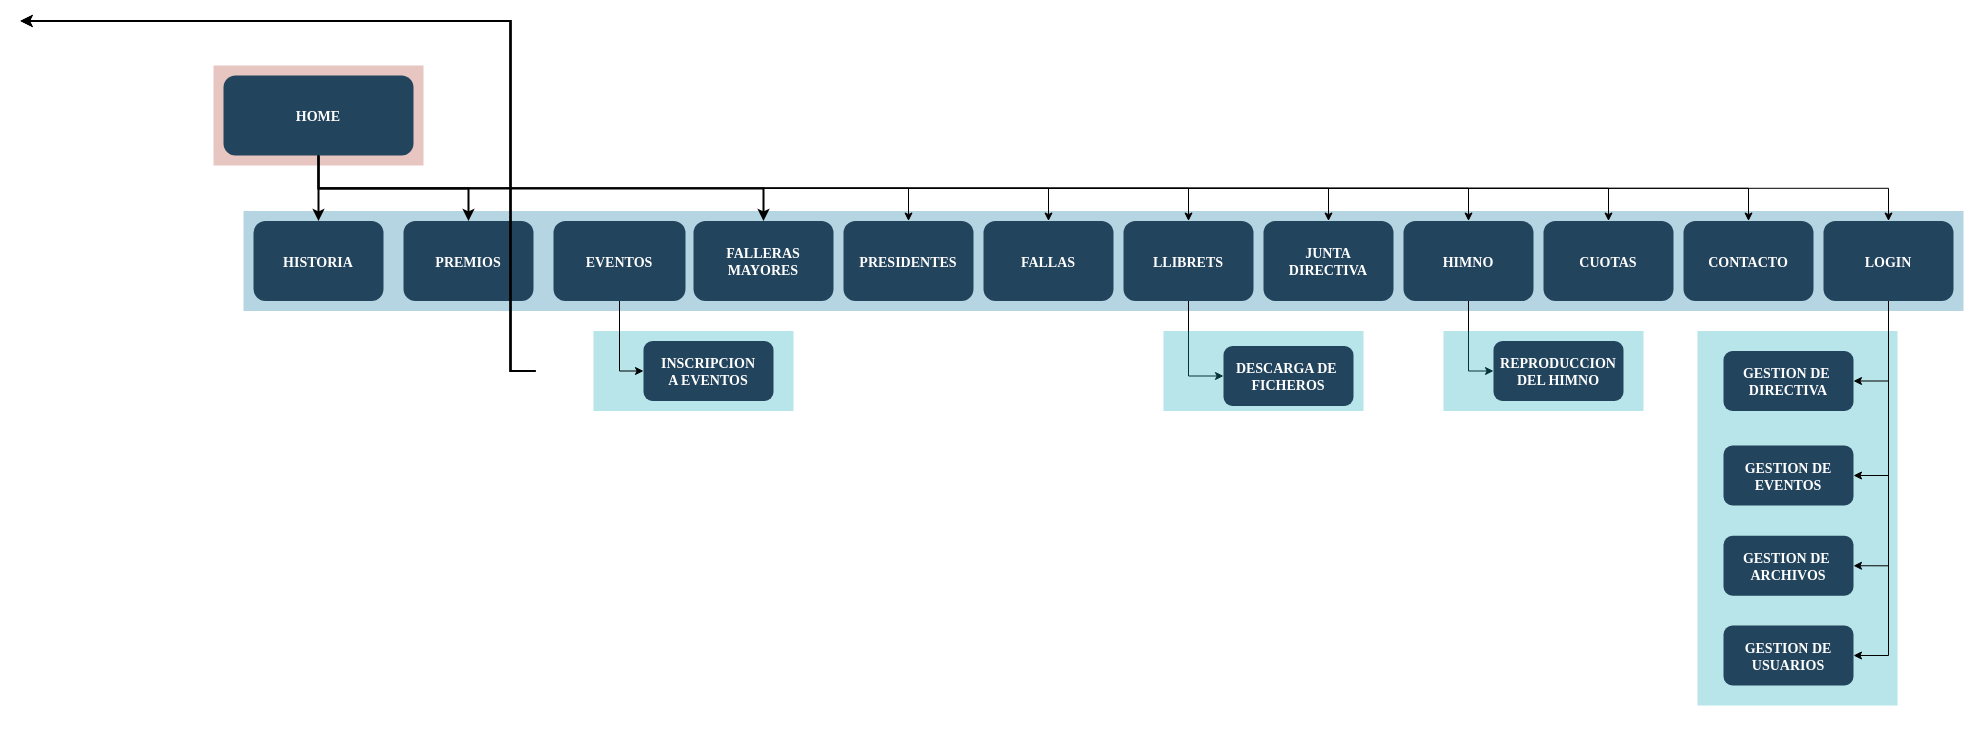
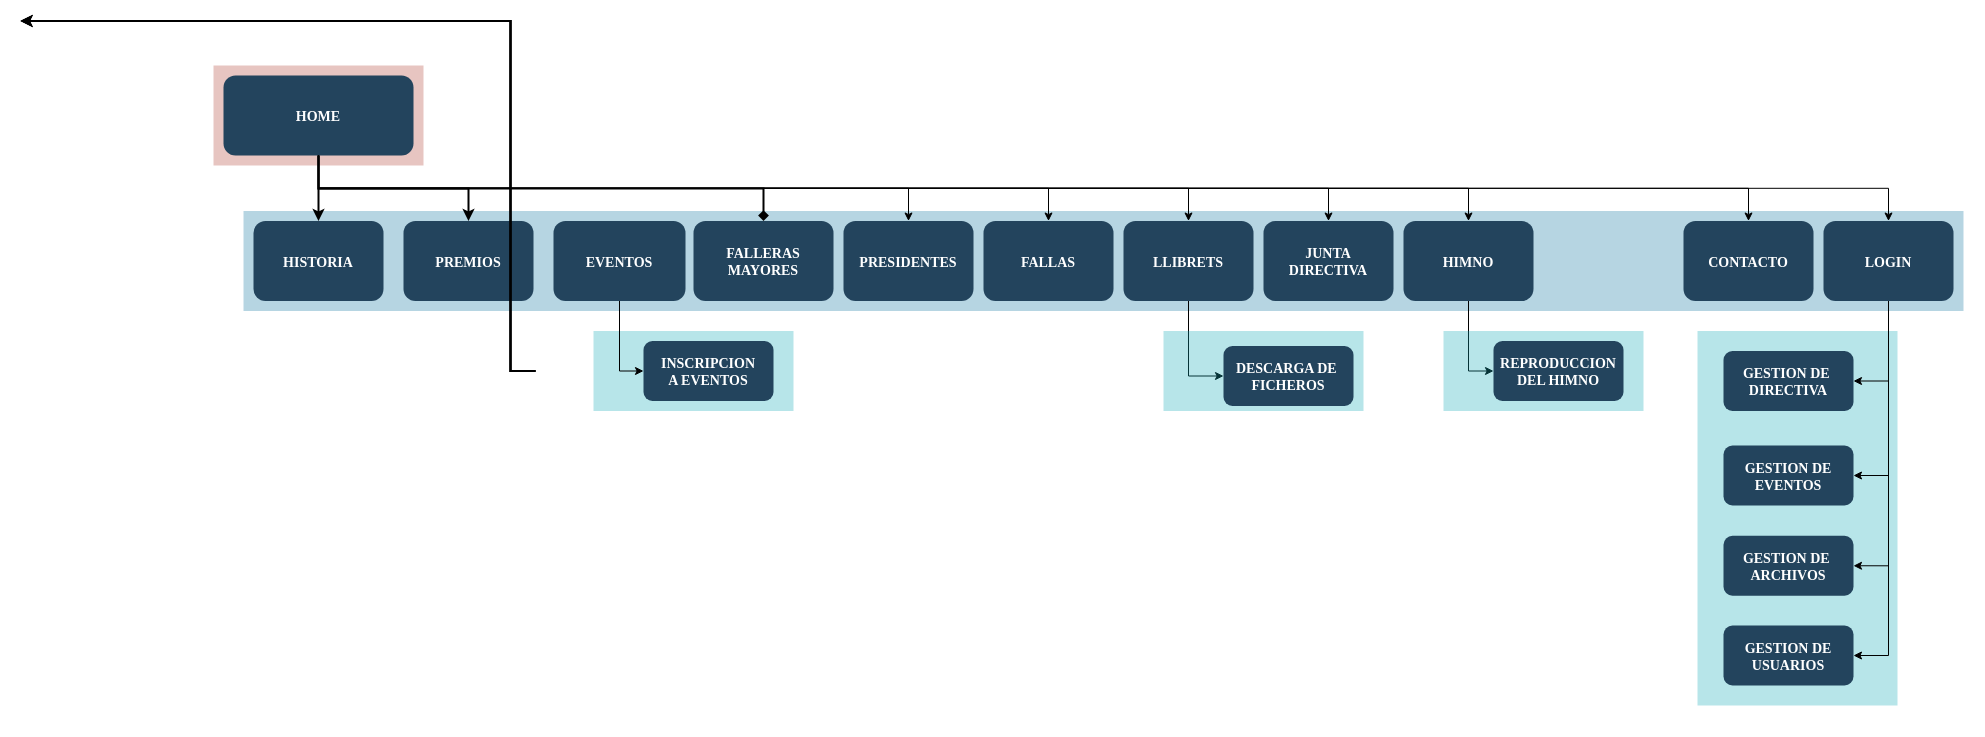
(1609, 202) -> none
(764, 210) -> (764, 210)
(1609, 261) -> none
